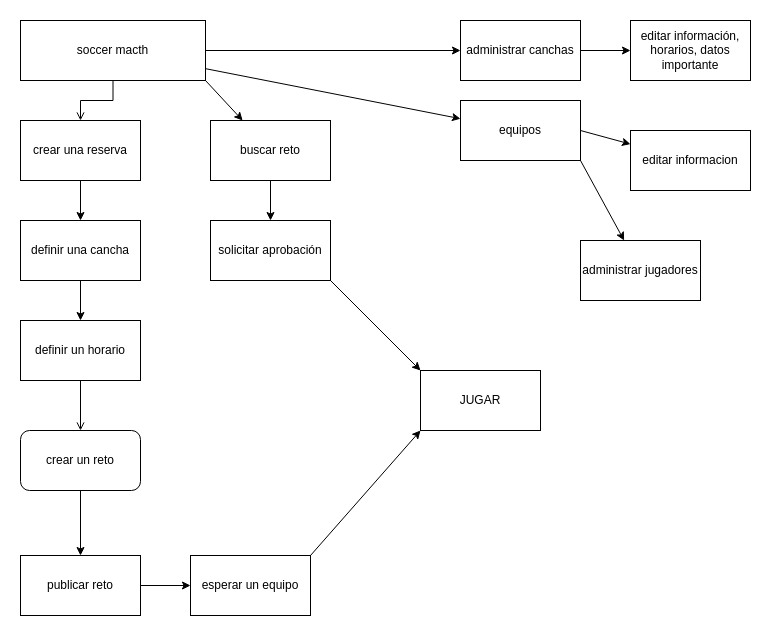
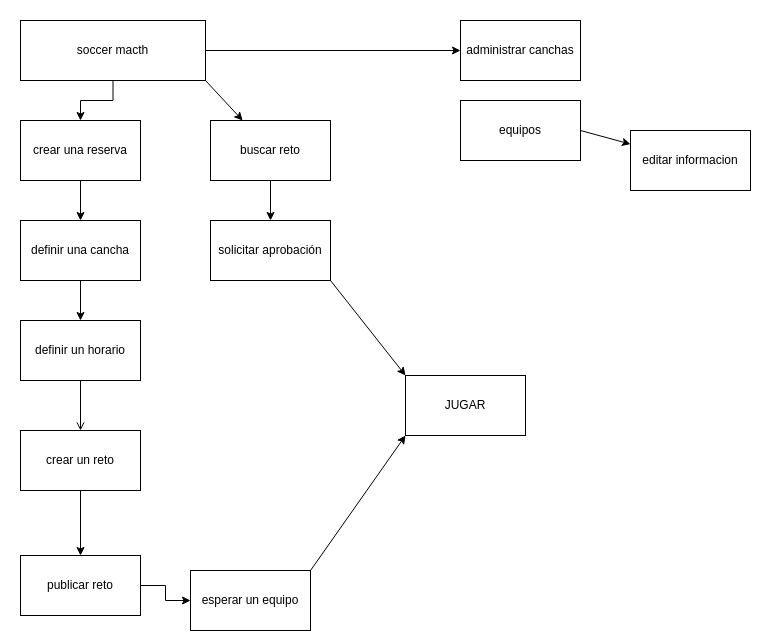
(602, 51) -> none
(691, 51) -> none
(329, 93) -> none
(81, 114) -> (81, 112)
(601, 198) -> none
(641, 271) -> none
(481, 401) -> (466, 406)
(81, 461) -> (81, 461)
(251, 586) -> (251, 601)
